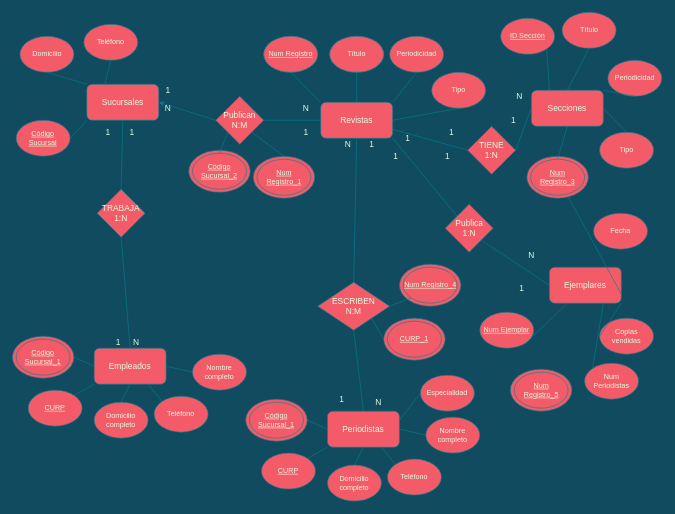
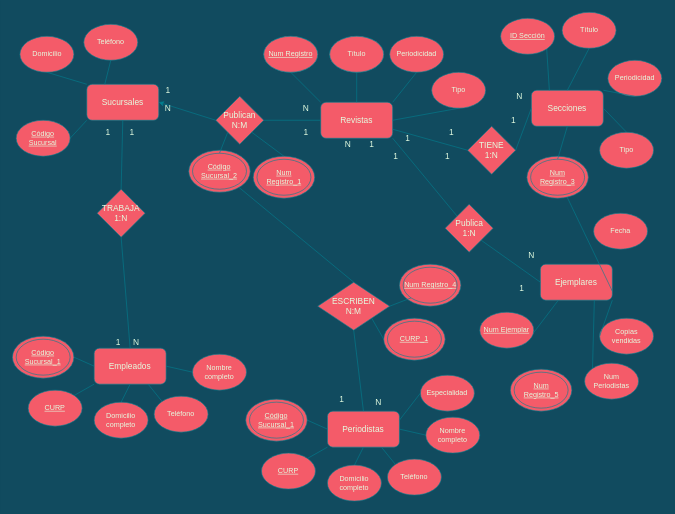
(355, 210) -> (296, 234)
(585, 285) -> (576, 282)
